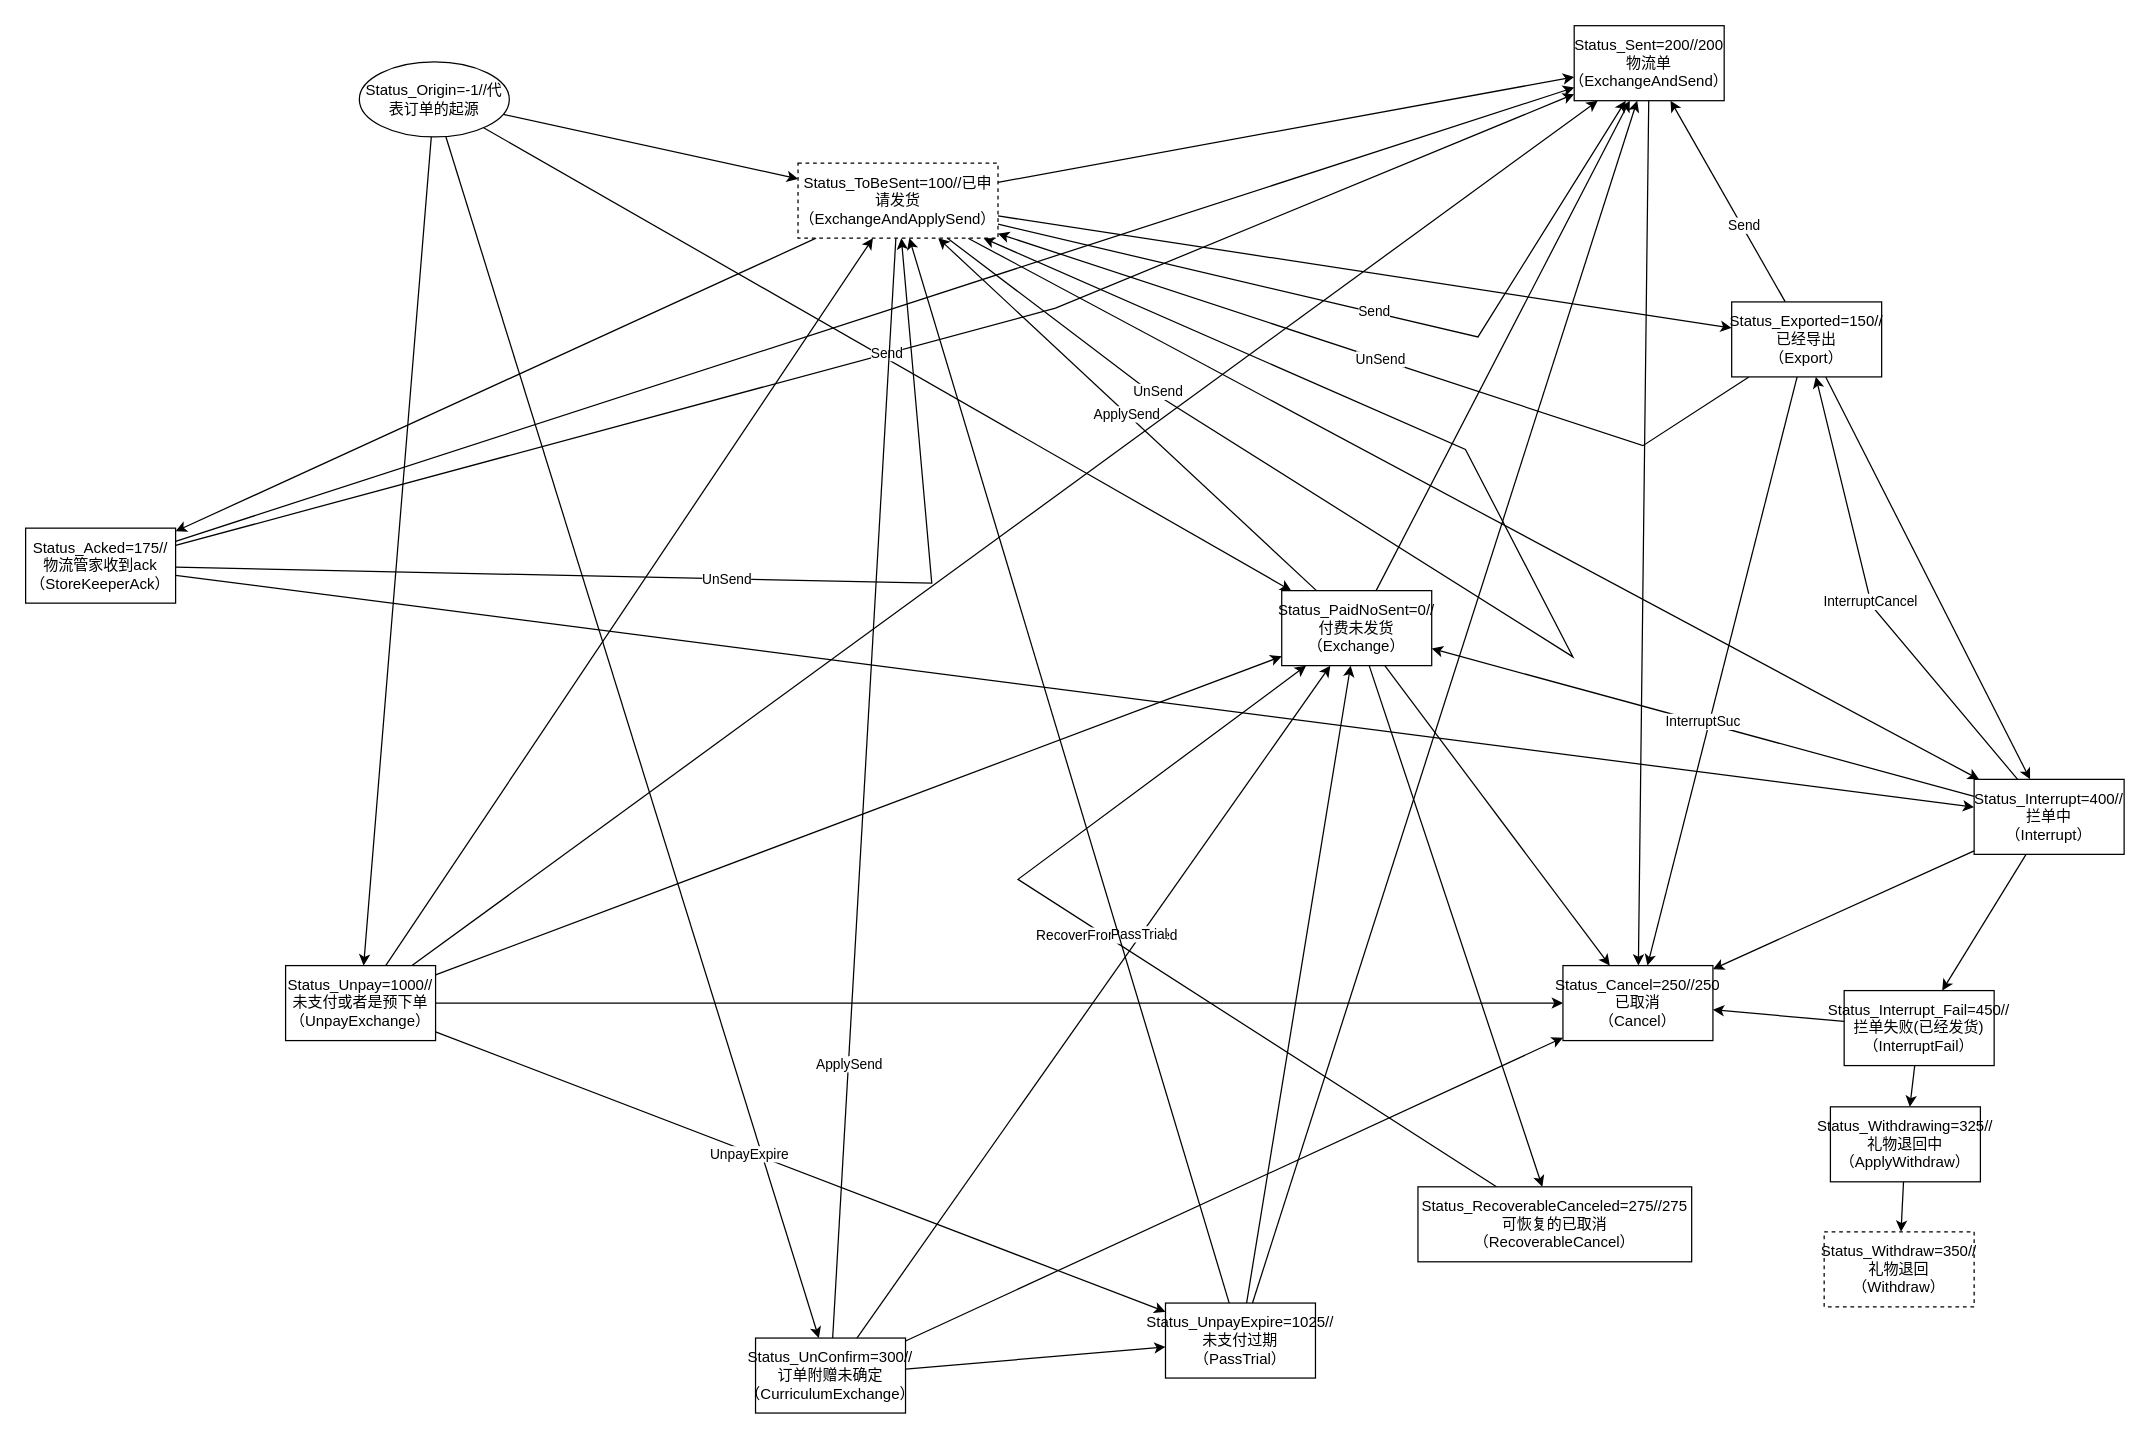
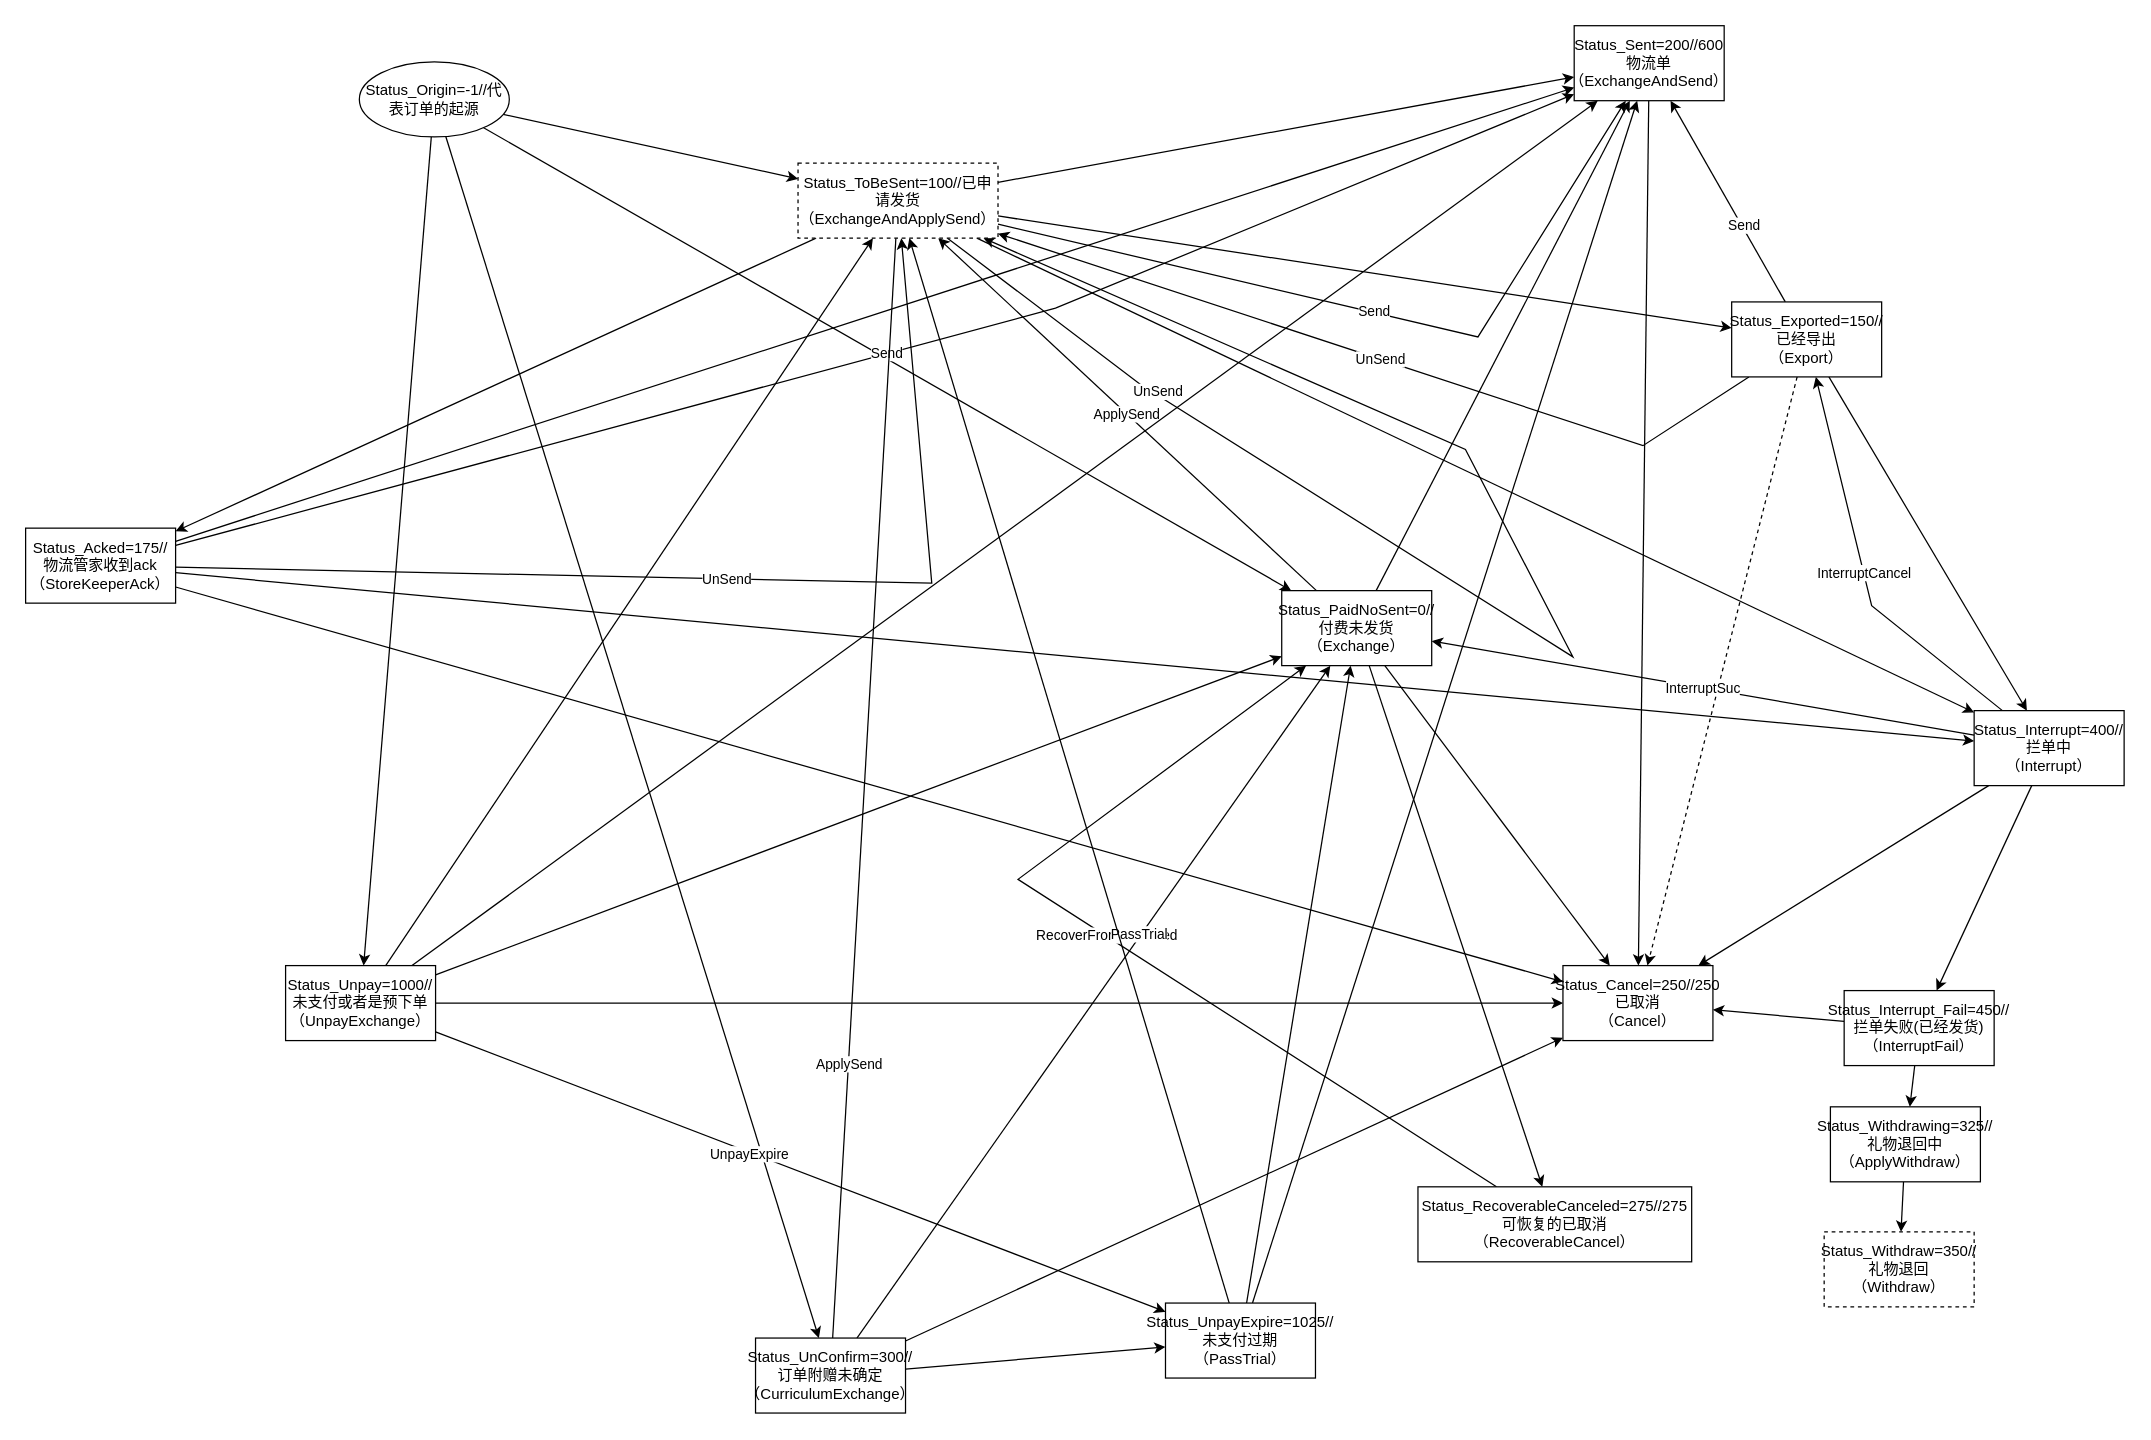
(1649, 63) -> (1649, 63)
(1723, 668) -> (1723, 668)
none -> (866, 783)
(2049, 817) -> (2049, 748)
